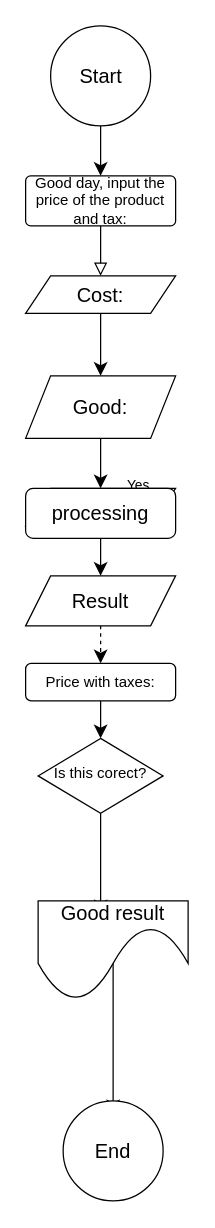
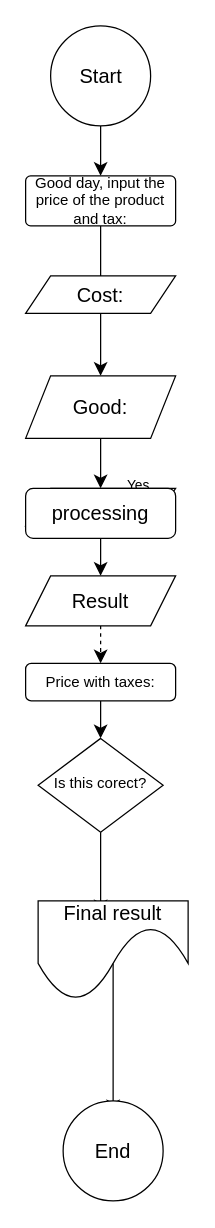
(101, 261) -> (101, 267)
(101, 776) -> (101, 785)
(113, 913) -> (113, 913)
